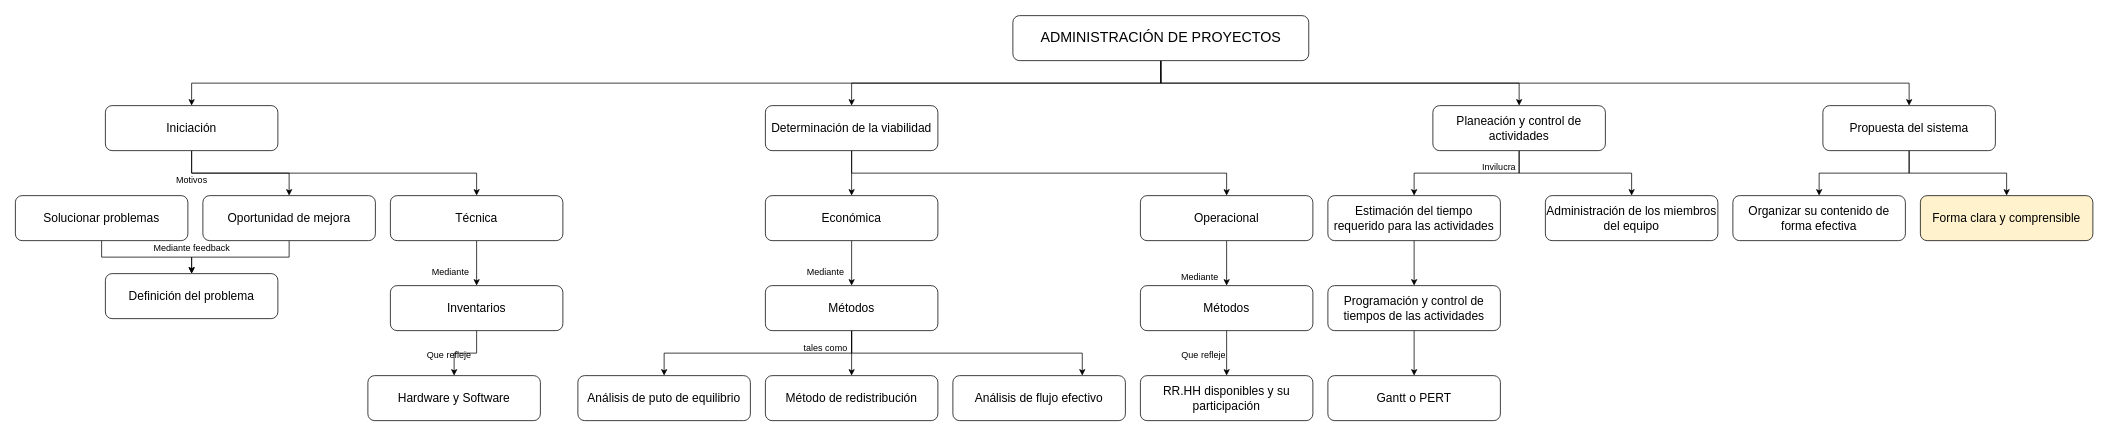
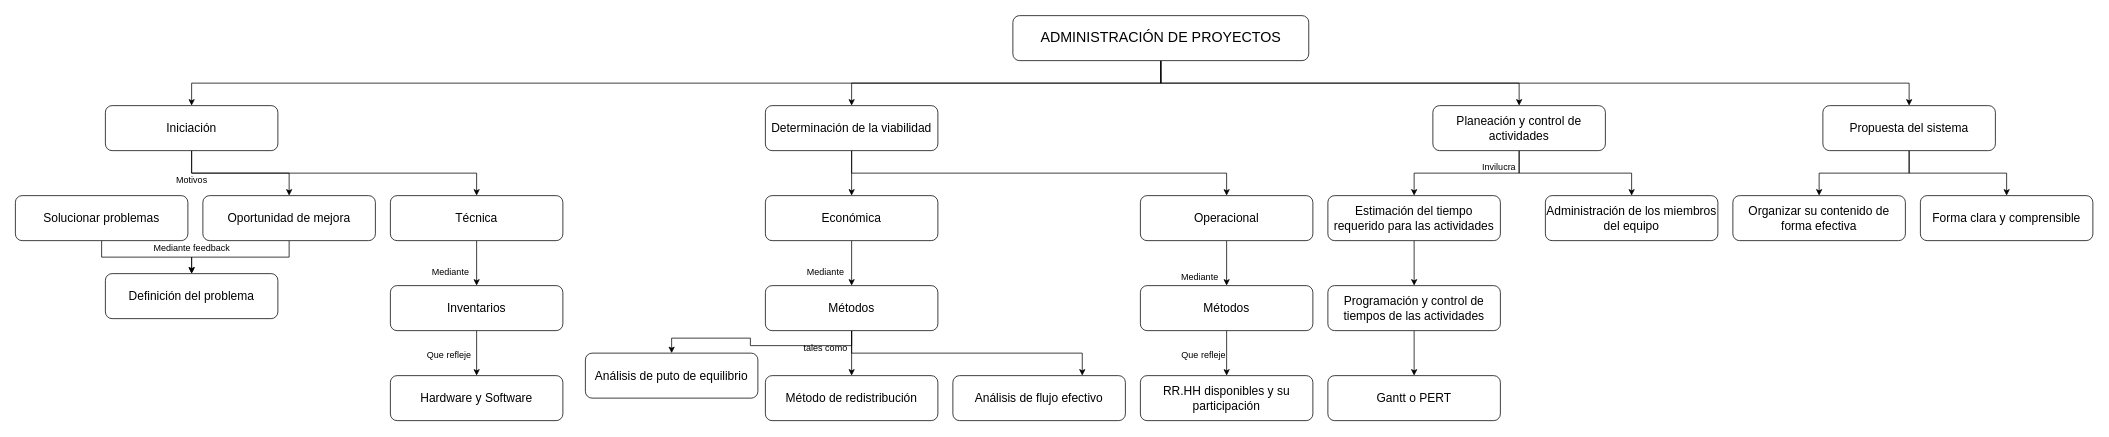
(2007, 218) -> (2007, 218)
(454, 398) -> (477, 398)
(664, 398) -> (672, 375)
